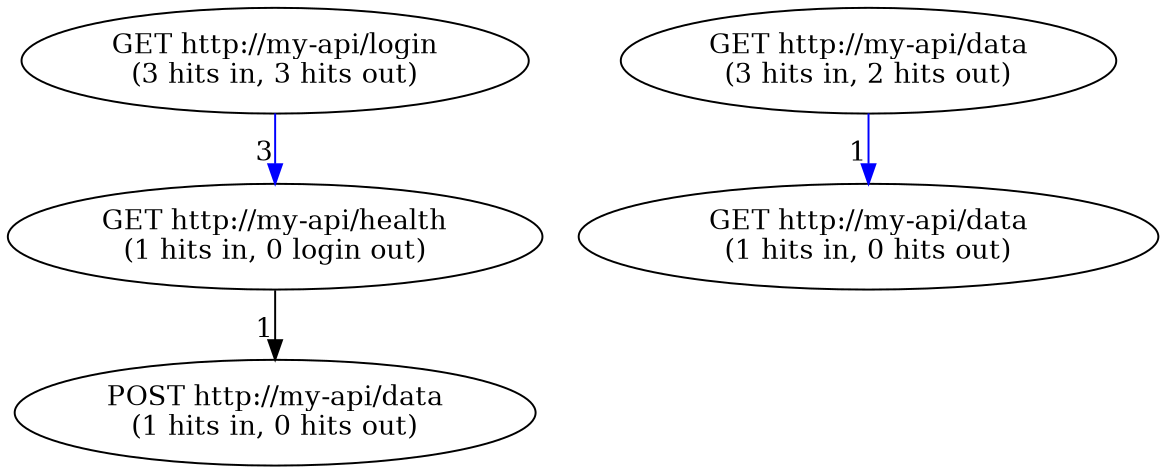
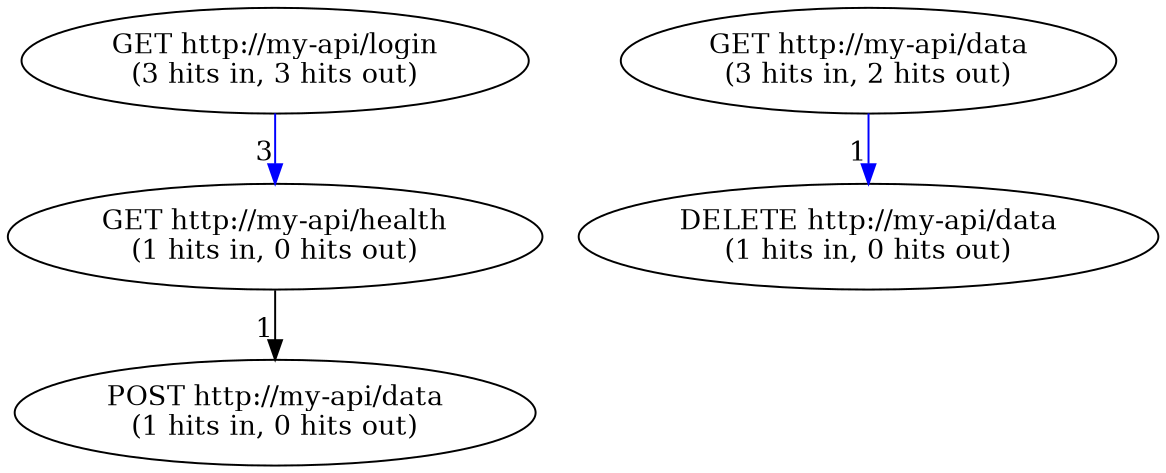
(275, 237) -> (275, 237)
(869, 237) -> (869, 237)
